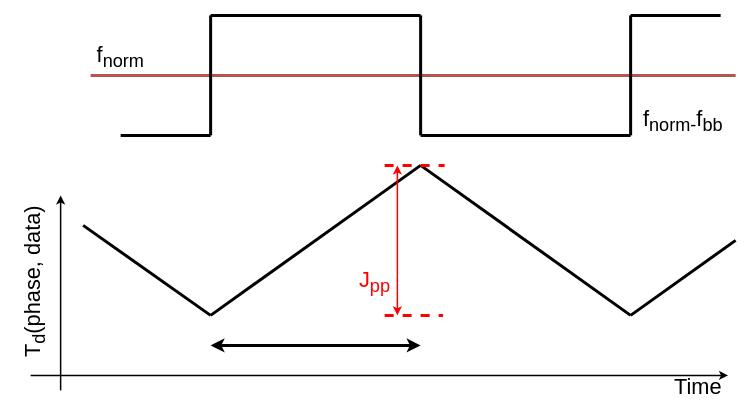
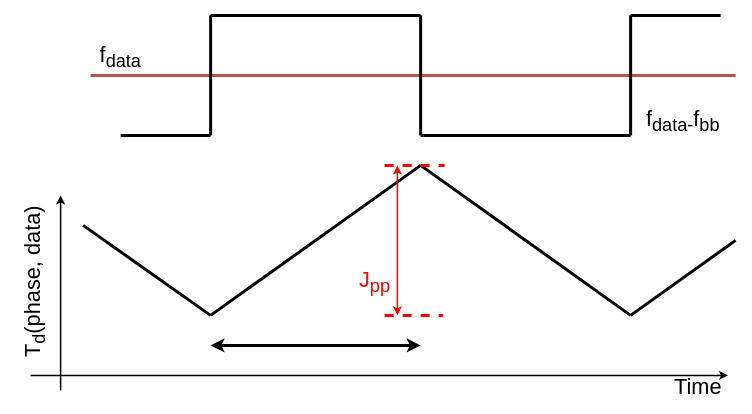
(120, 57) -> (120, 57)
(683, 120) -> (683, 120)
